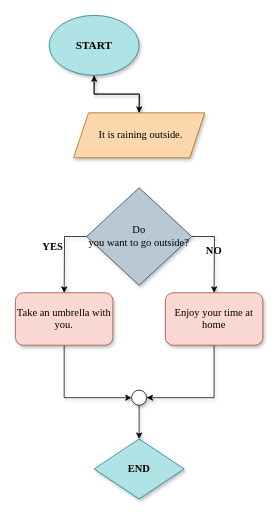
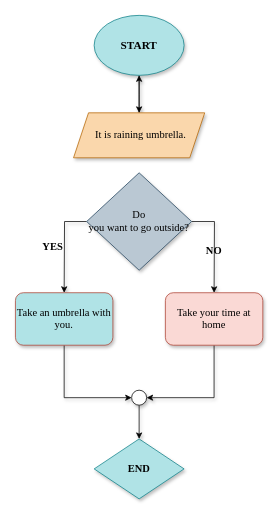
(94, 45) -> (139, 45)
(140, 135) -> (140, 135)
(139, 237) -> (139, 222)
(64, 319) -> (64, 319)
(214, 319) -> (214, 319)
